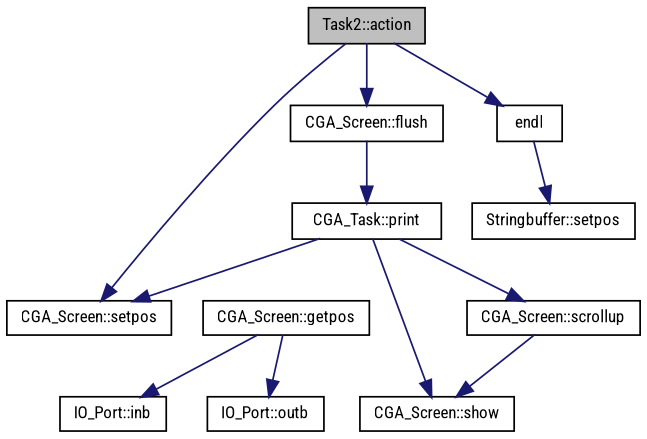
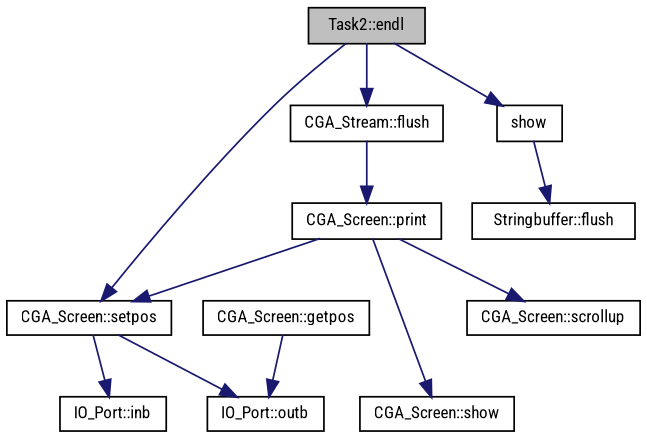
(367, 26) -> (367, 26)
(367, 123) -> (367, 123)
(530, 123) -> (530, 123)
(367, 221) -> (367, 221)
(554, 221) -> (554, 221)
(502, 360) -> none
none -> (170, 362)
(207, 362) -> (99, 358)
